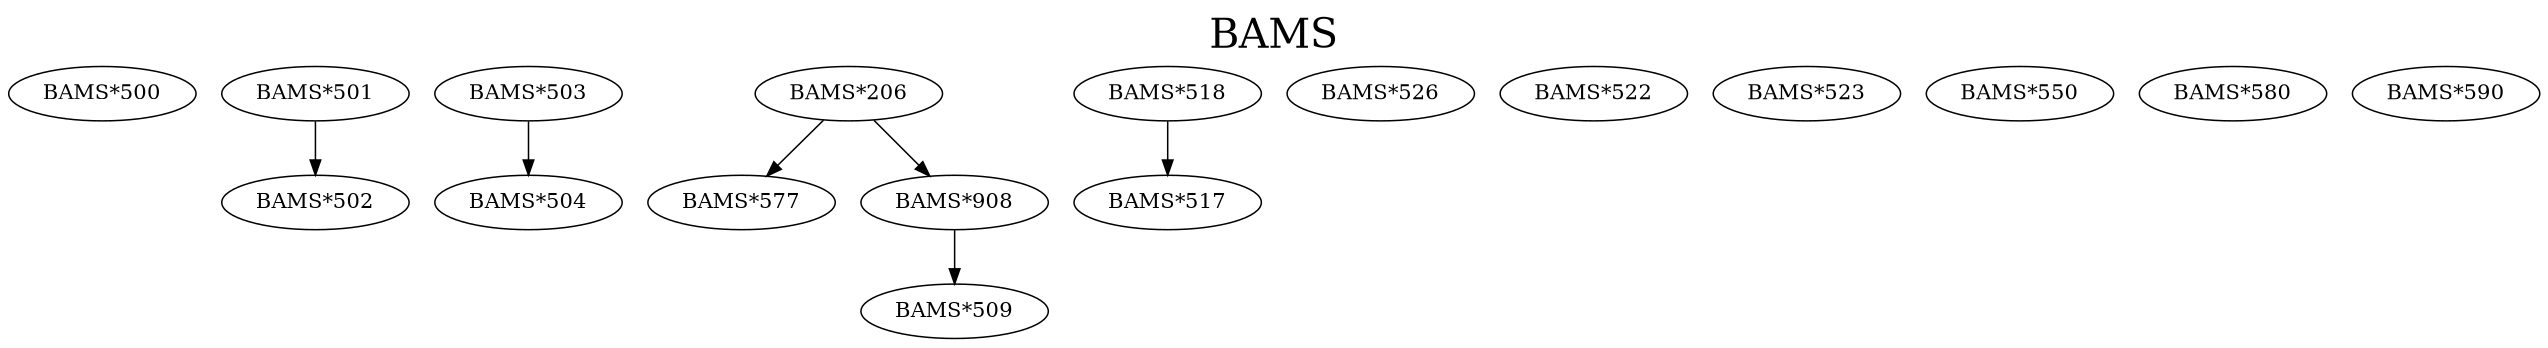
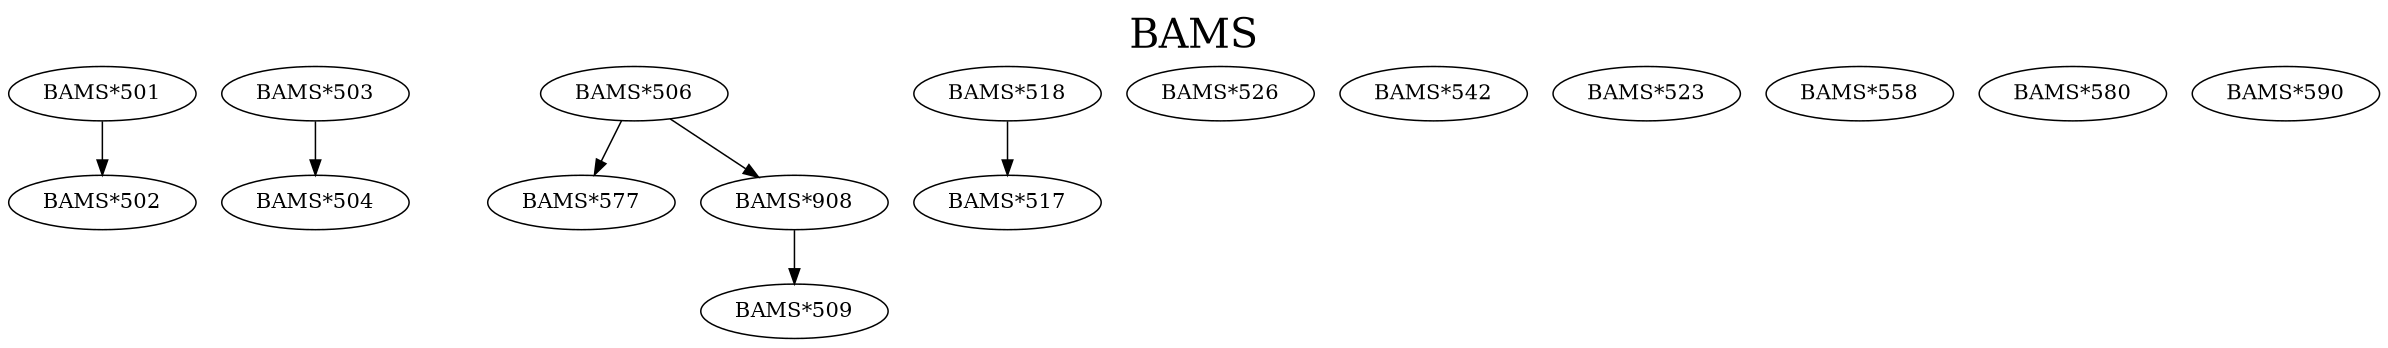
(102, 94) -> none
(849, 94) -> (634, 94)
(1594, 94) -> (1434, 94)
(2020, 94) -> (1860, 94)
